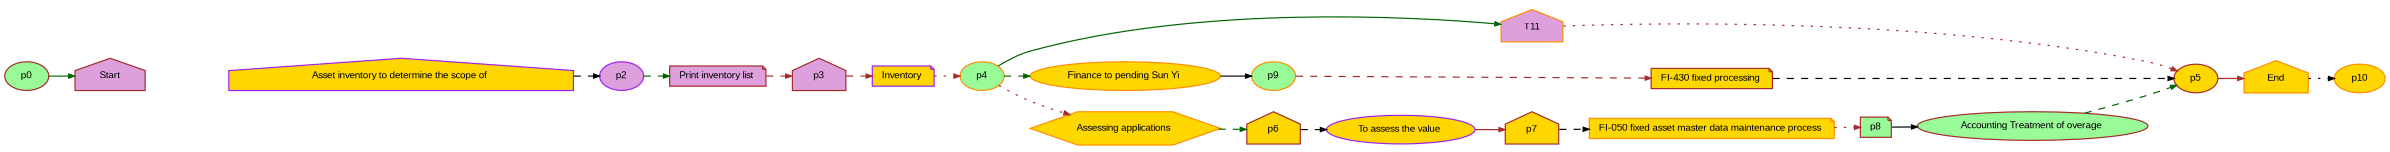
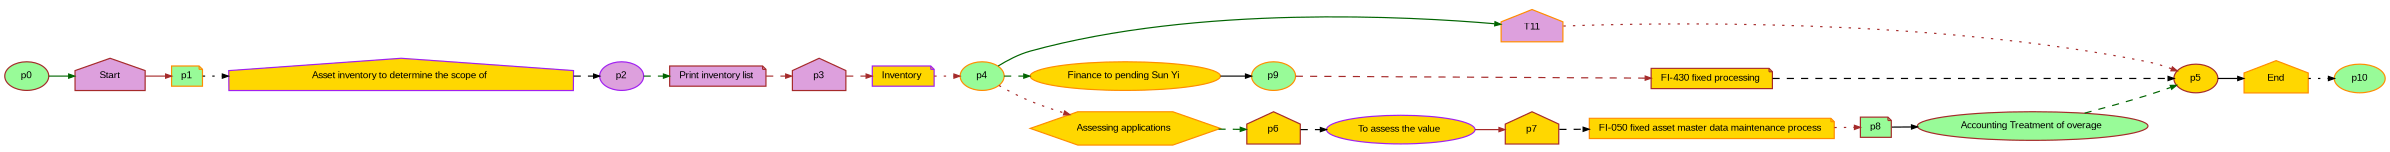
none -> (187, 76)
(2228, 78) -> (2228, 78)
(2360, 78) -> (2360, 78)
